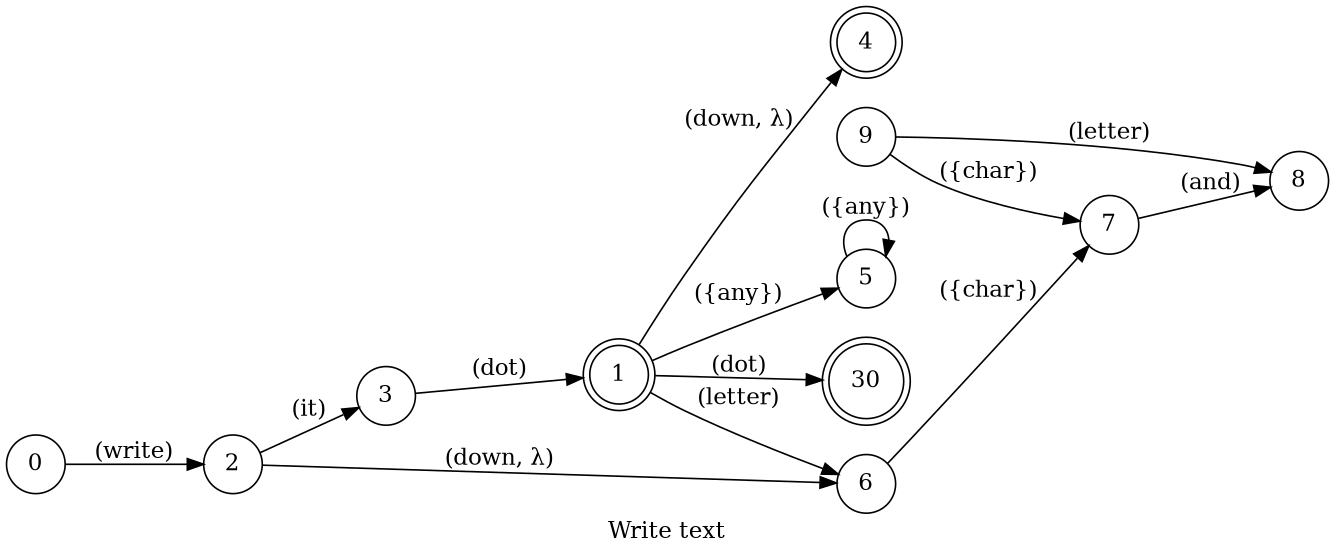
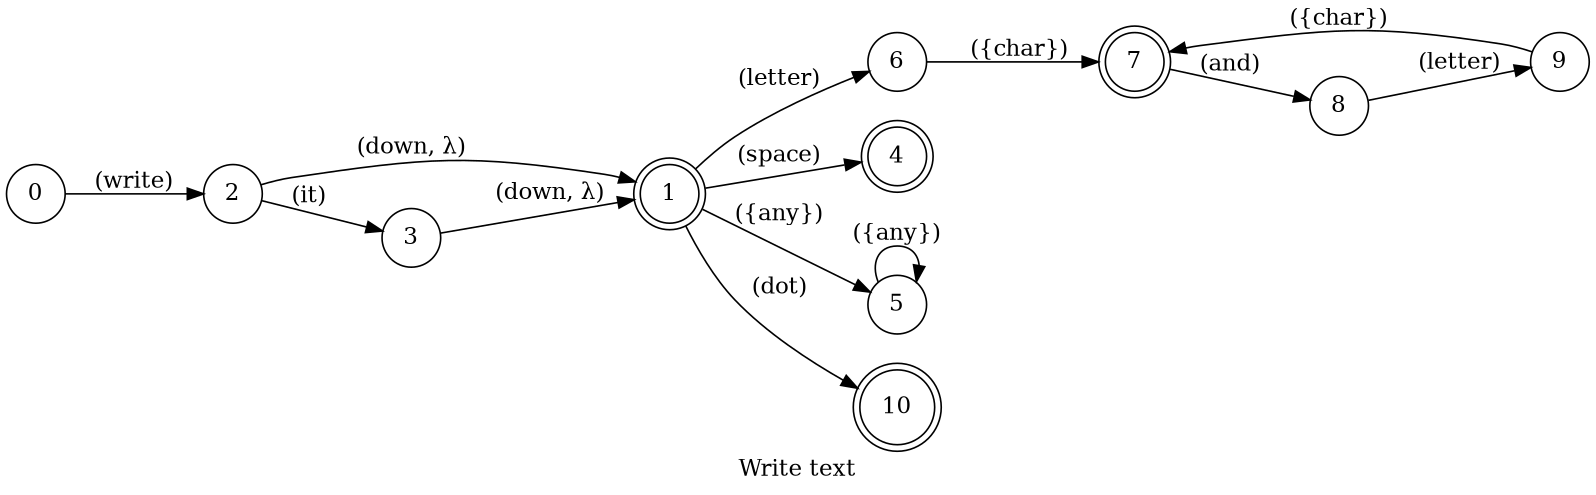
(739, 120) -> (780, 156)
(1076, 145) -> (1442, 86)
(1109, 225) -> (1135, 62)
(499, 369) -> (550, 193)
(866, 381) -> (897, 407)
(541, 474) -> (440, 161)
